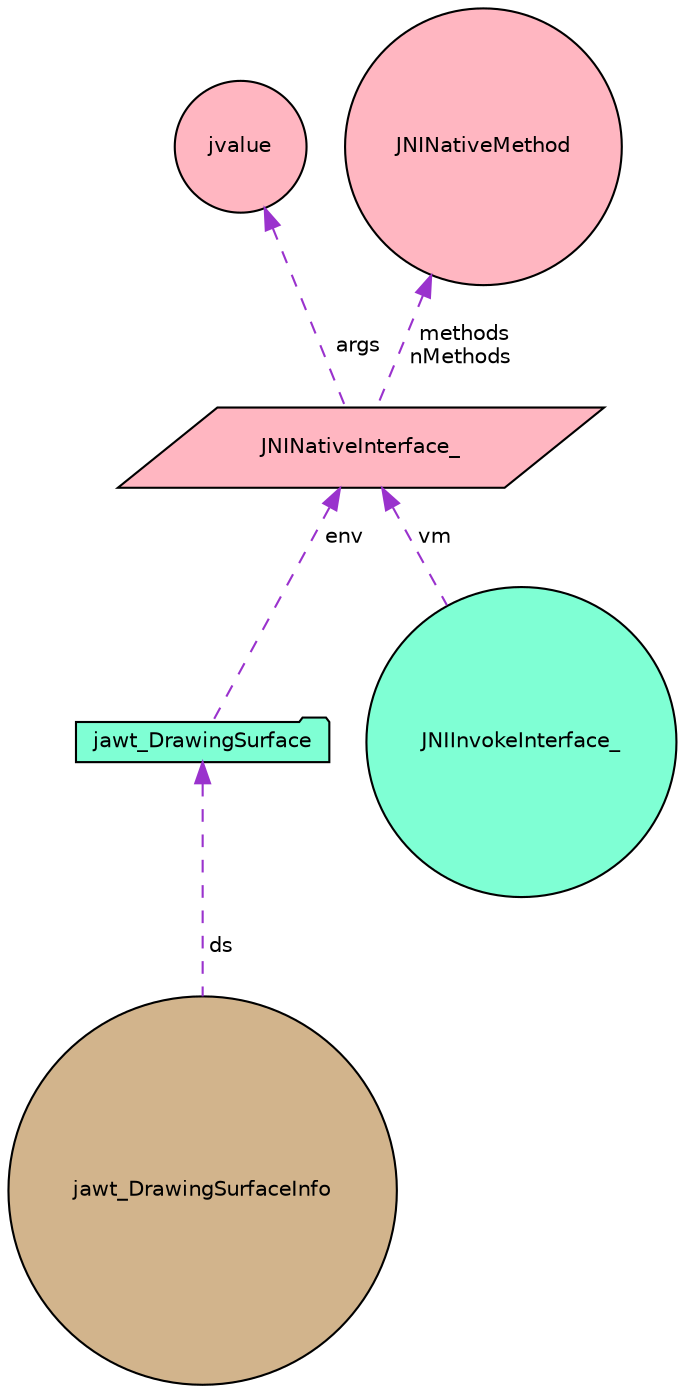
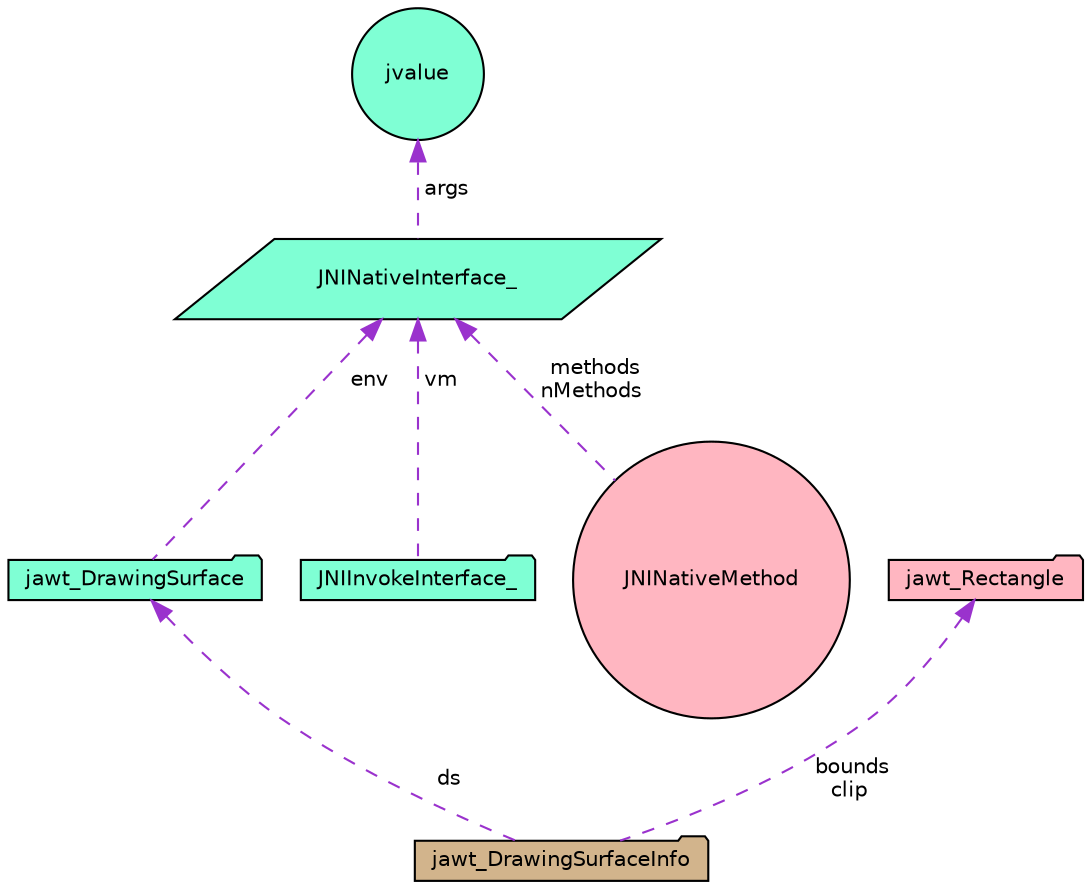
(241, 147) -> (418, 74)
(400, 351) -> (543, 408)
(361, 448) -> (418, 279)
none -> (986, 580)
(521, 742) -> (418, 580)
(203, 1191) -> (562, 861)
